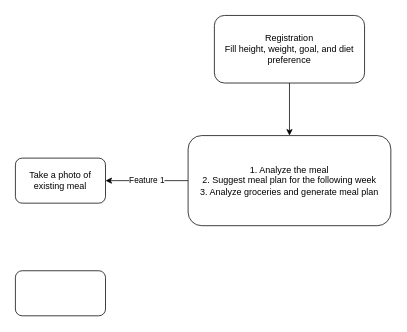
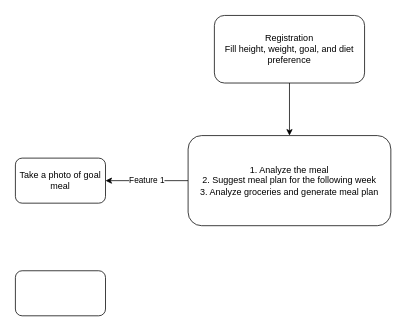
(60, 180) -> (60, 180)
